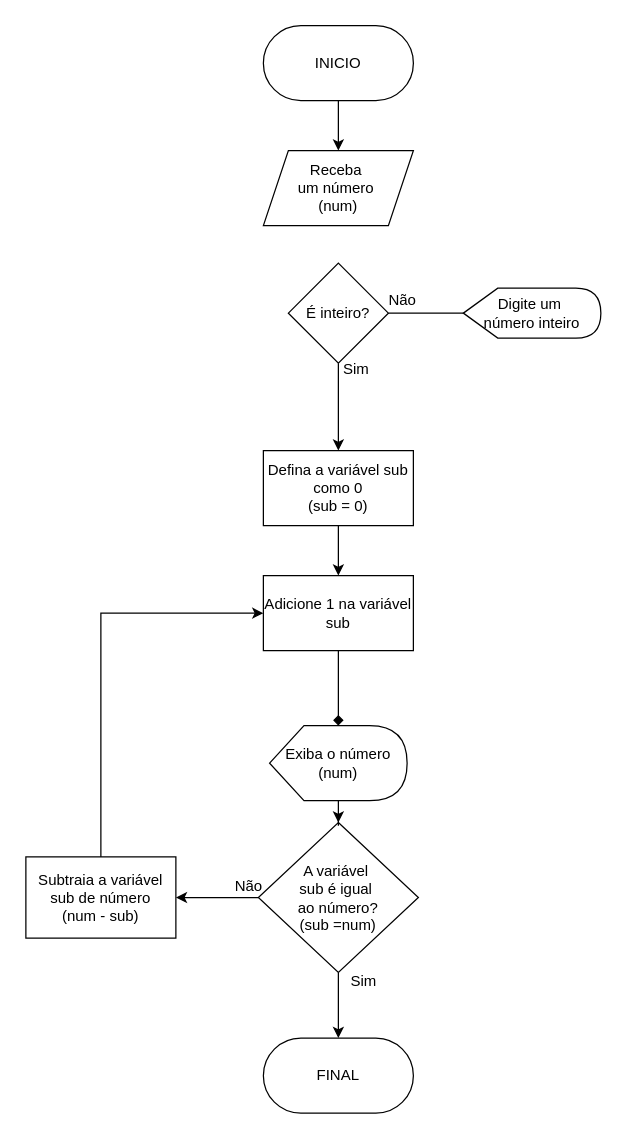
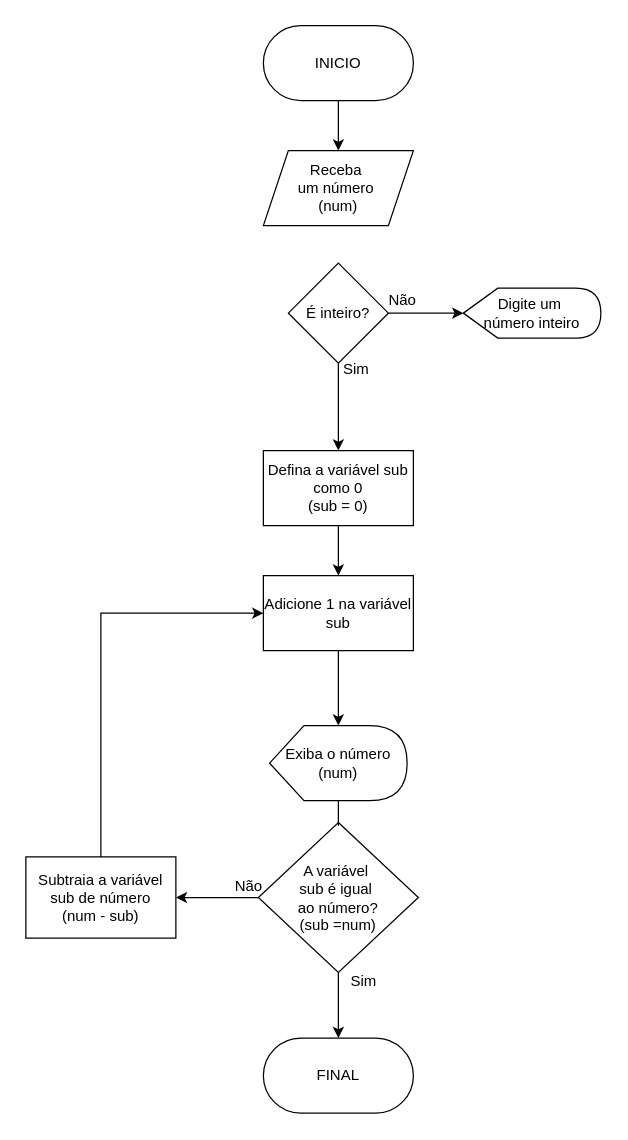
(457, 313) -> (453, 313)
(338, 715) -> (338, 716)
(338, 813) -> (338, 817)
